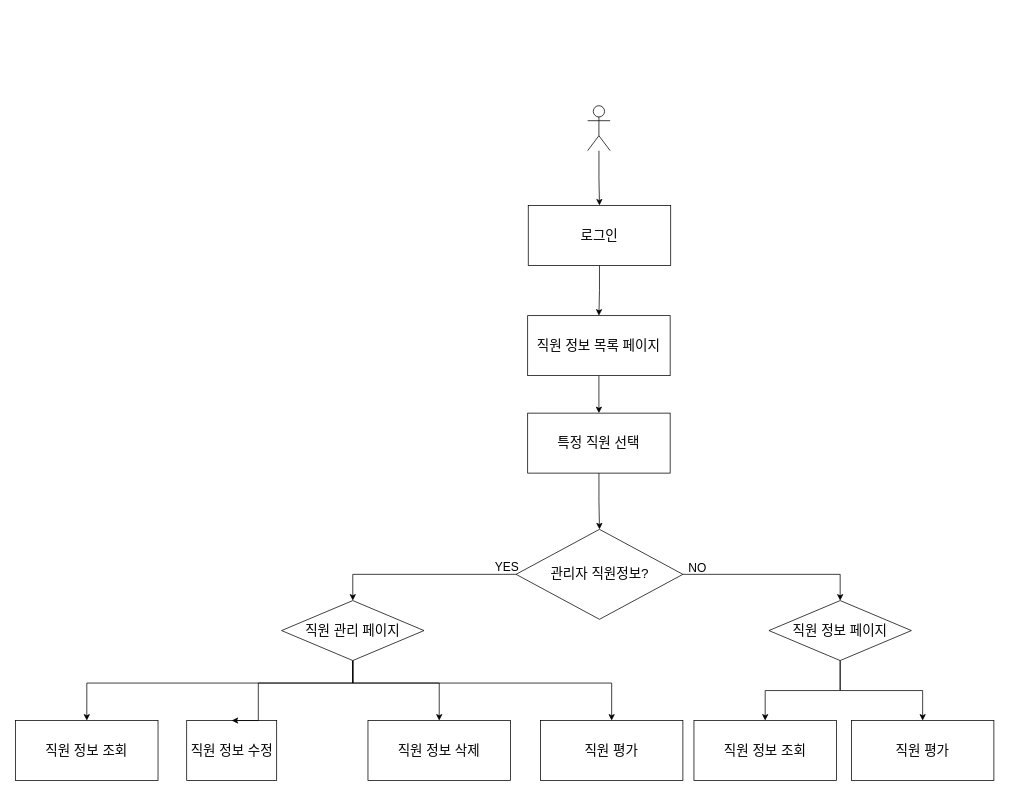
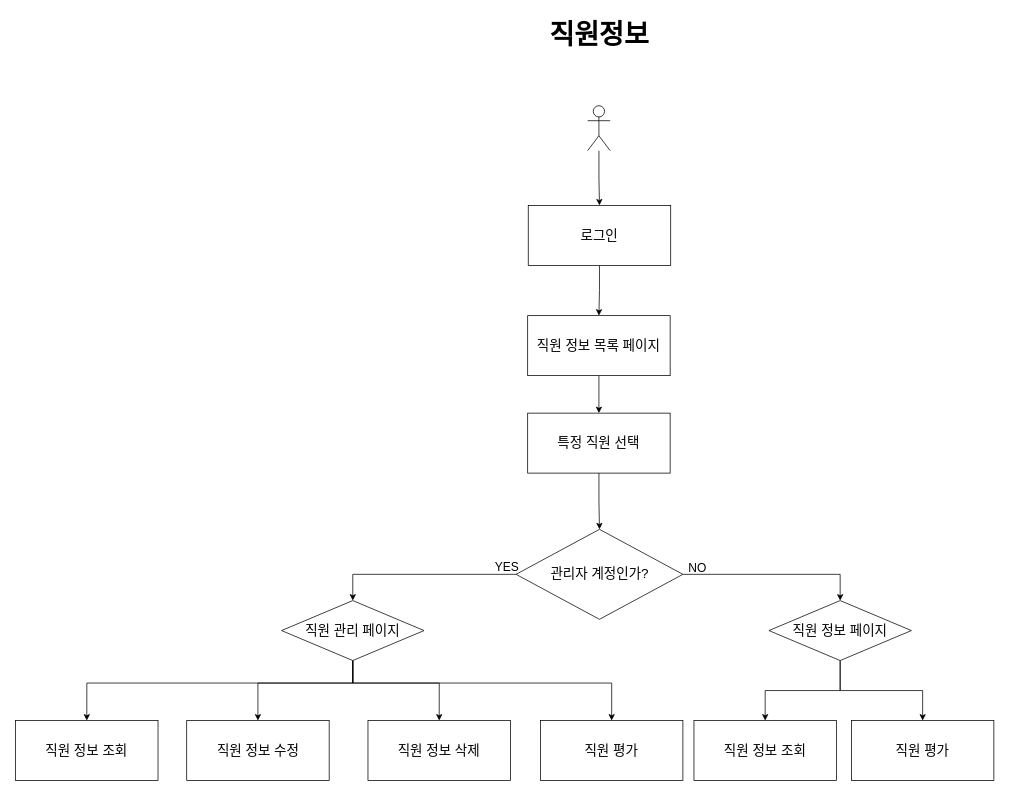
none -> (600, 34)
(600, 574) -> (600, 574)
(232, 750) -> (258, 750)
